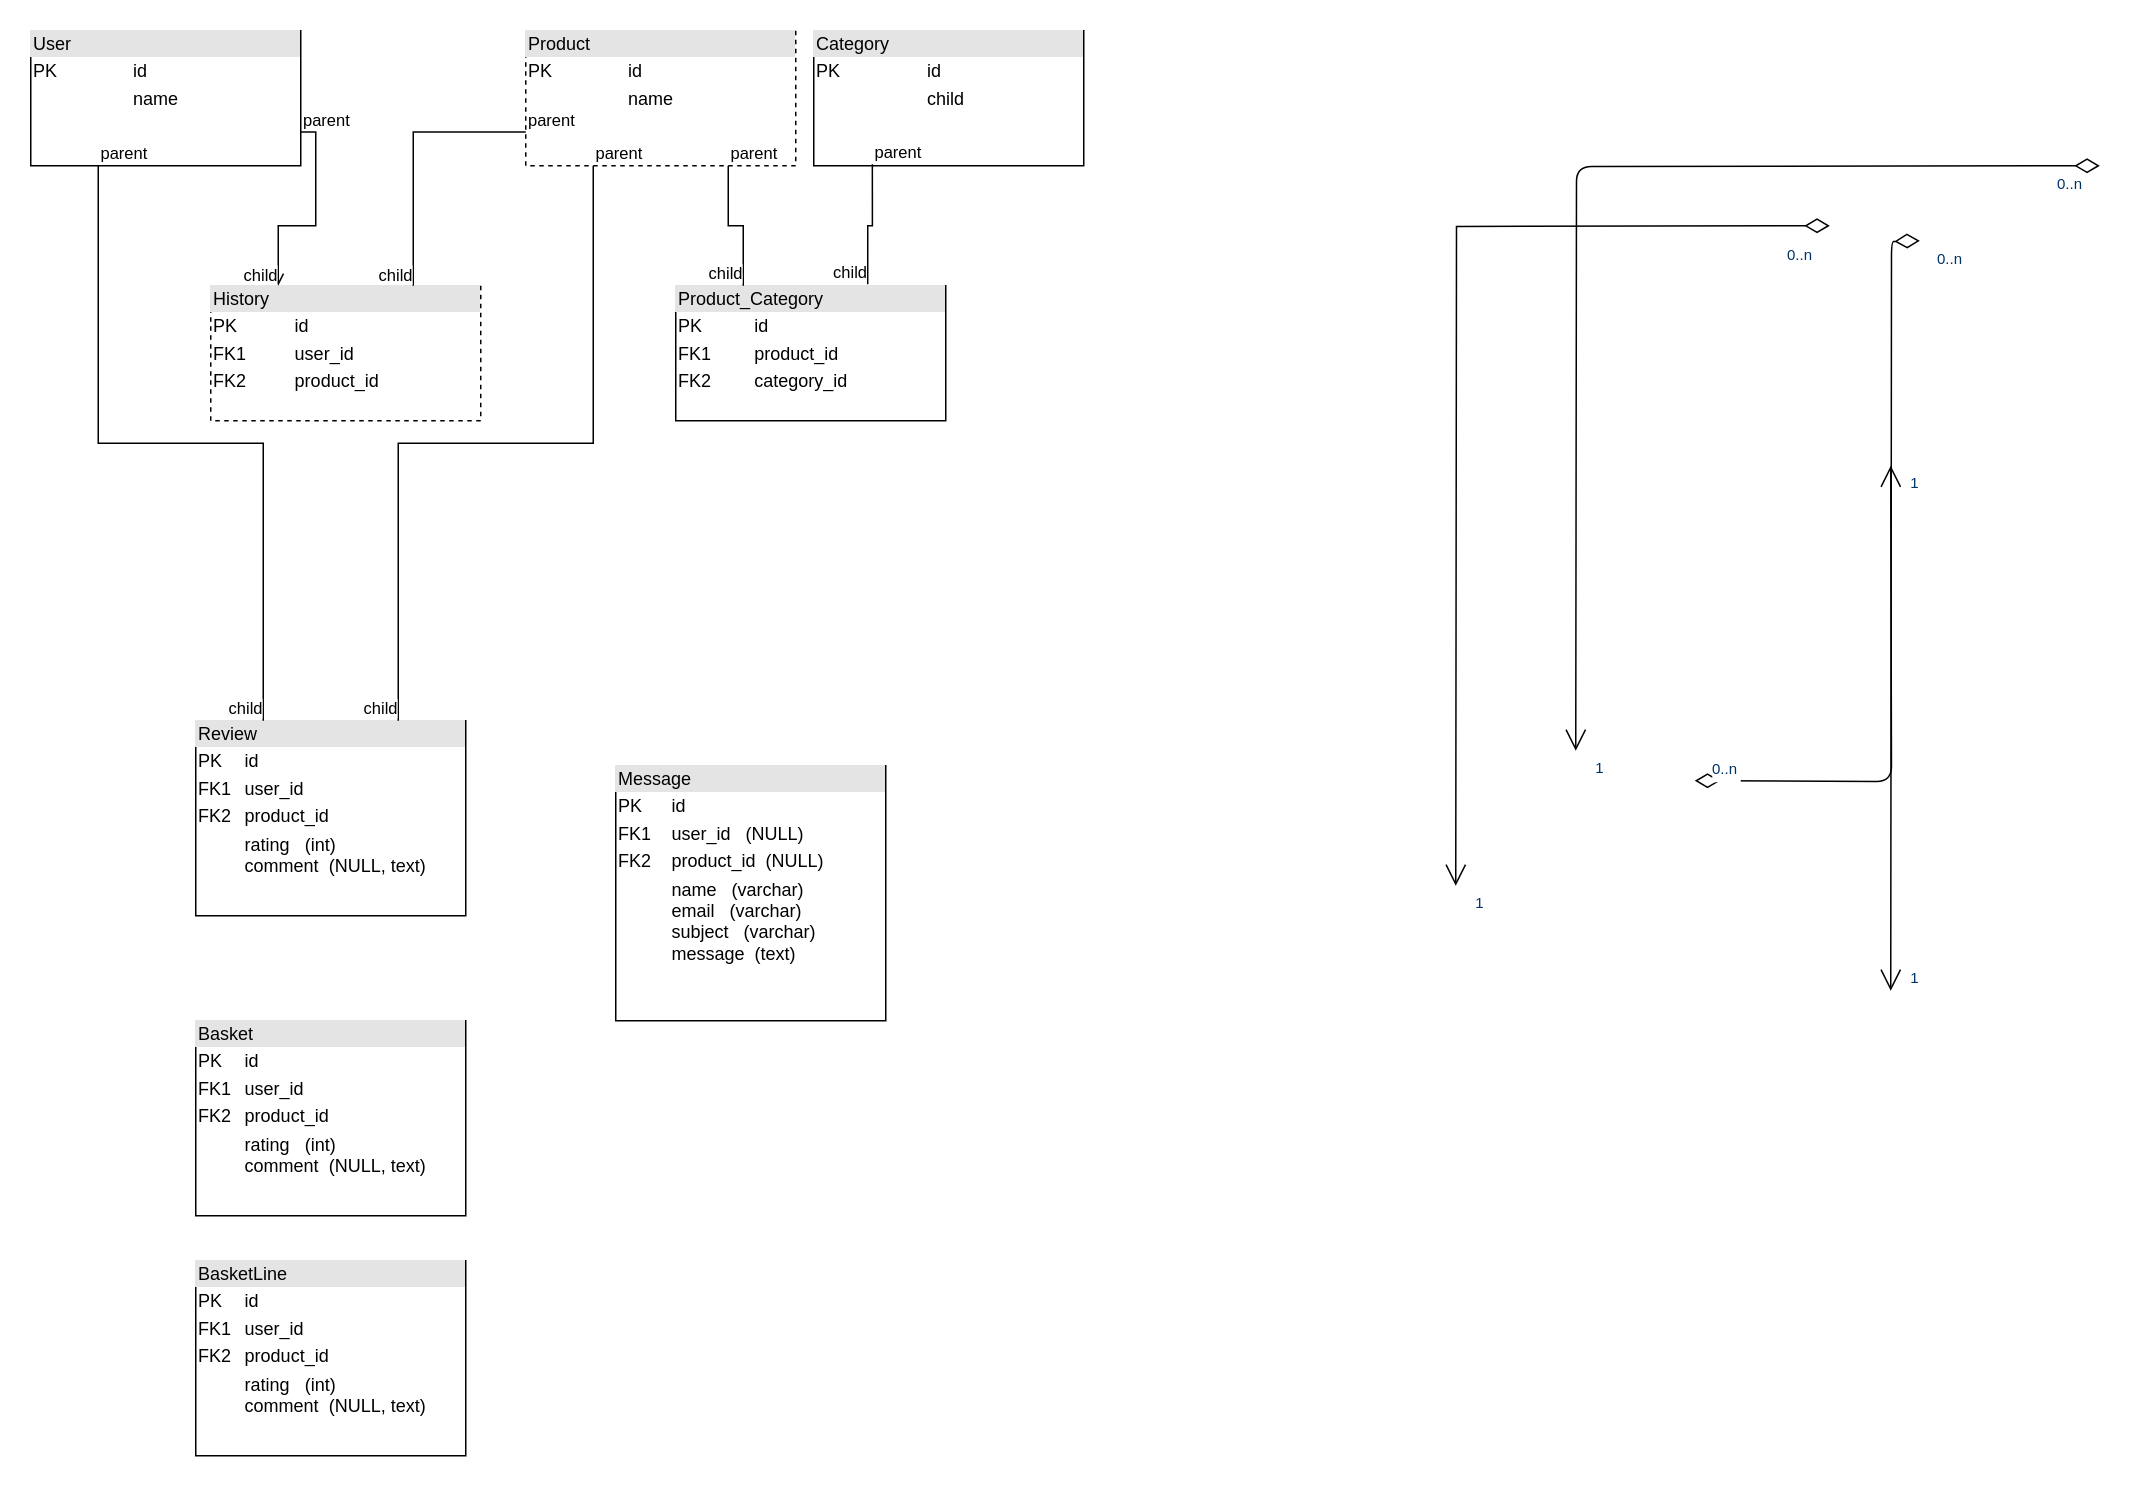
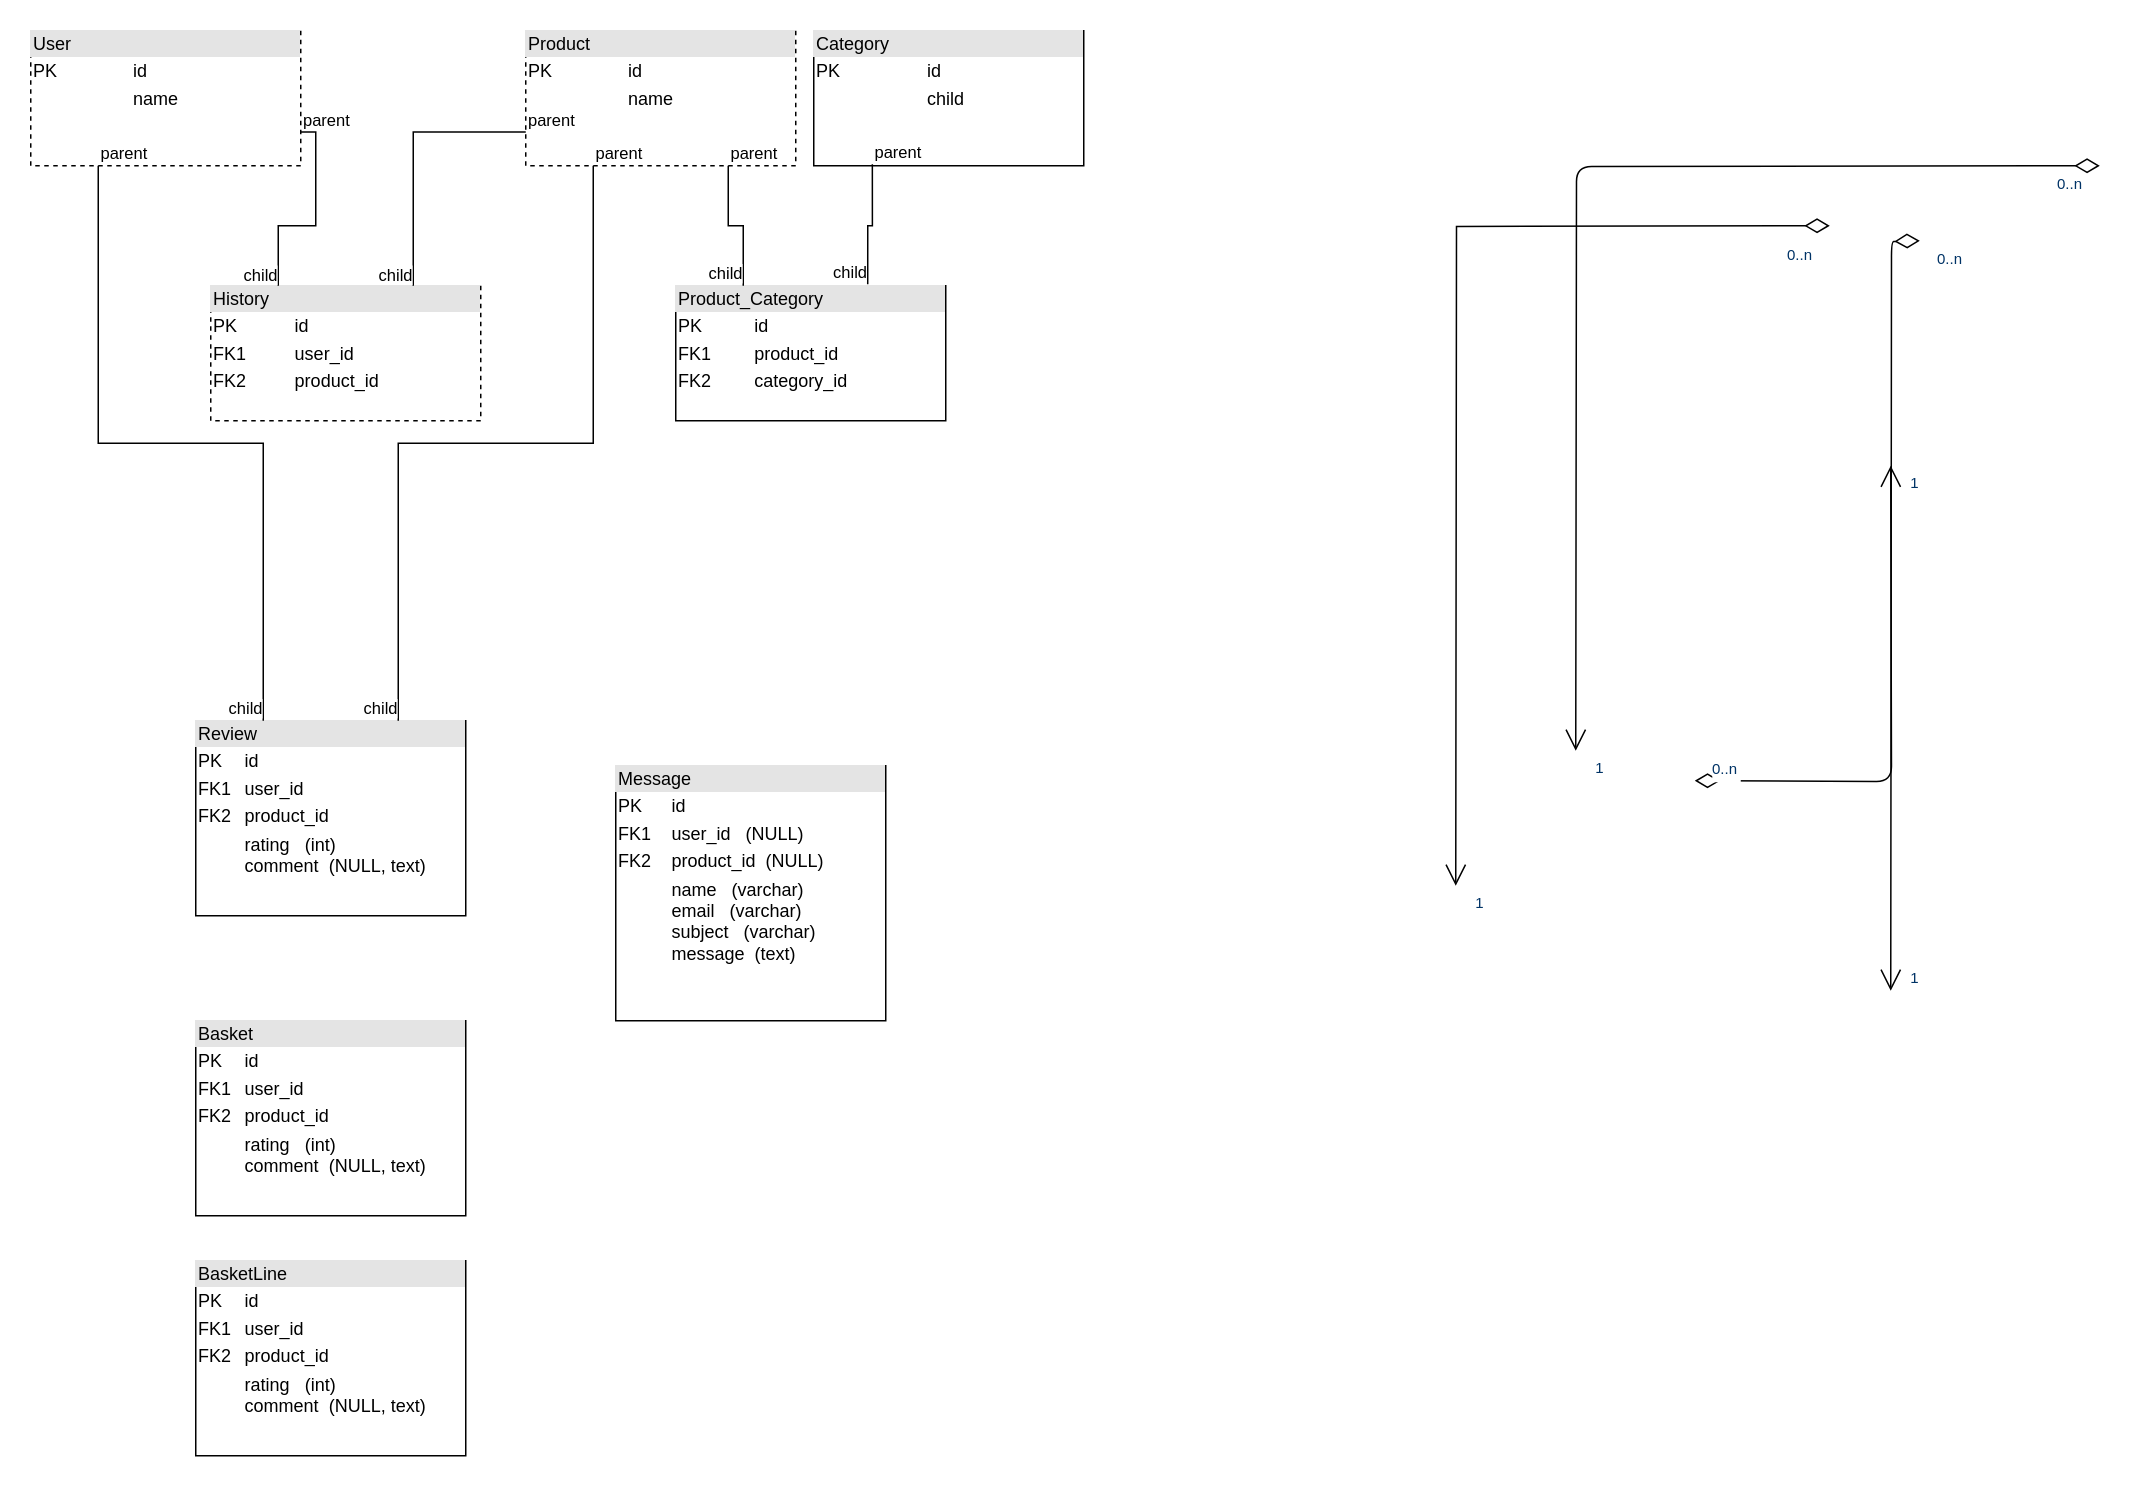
(166, 98) -> (166, 98)
(278, 279) -> (278, 280)
